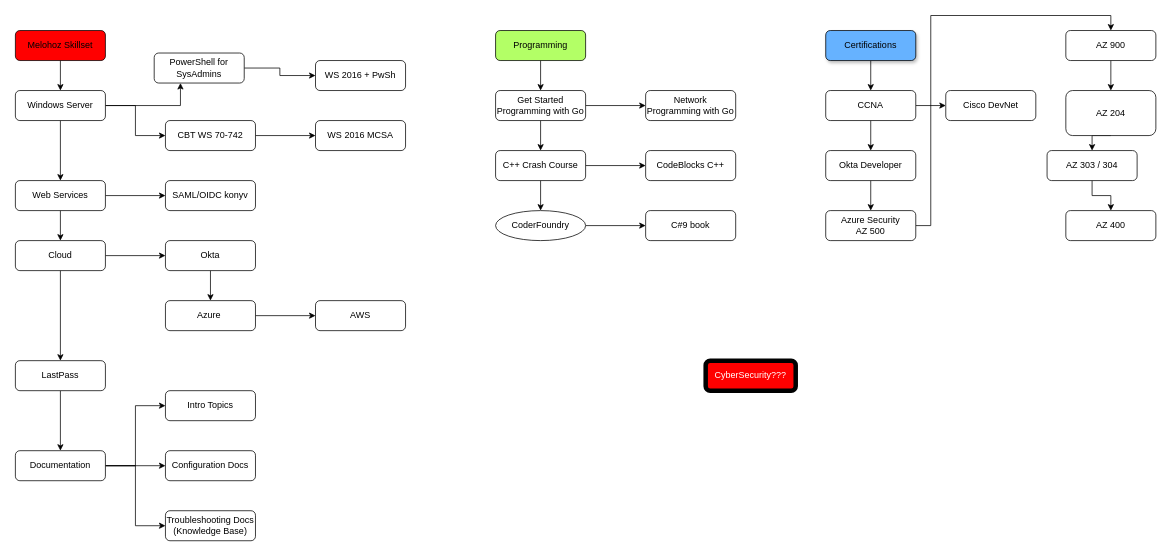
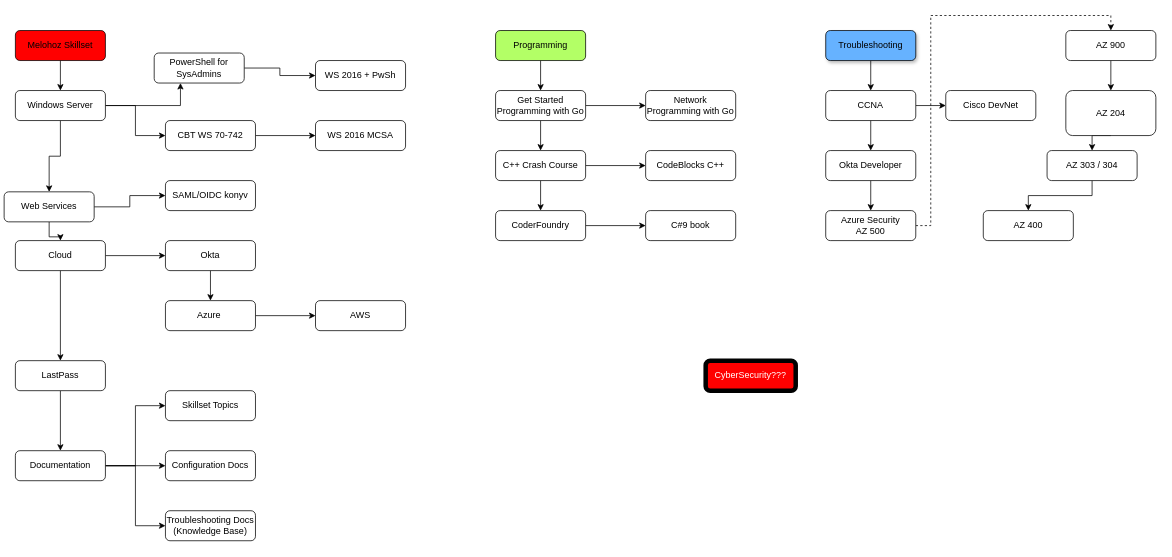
(930, 33) -> (930, 33)
(870, 45) -> (870, 45)
(60, 195) -> (49, 207)
(540, 225) -> (540, 225)
(1110, 225) -> (1028, 225)
(210, 405) -> (210, 405)
